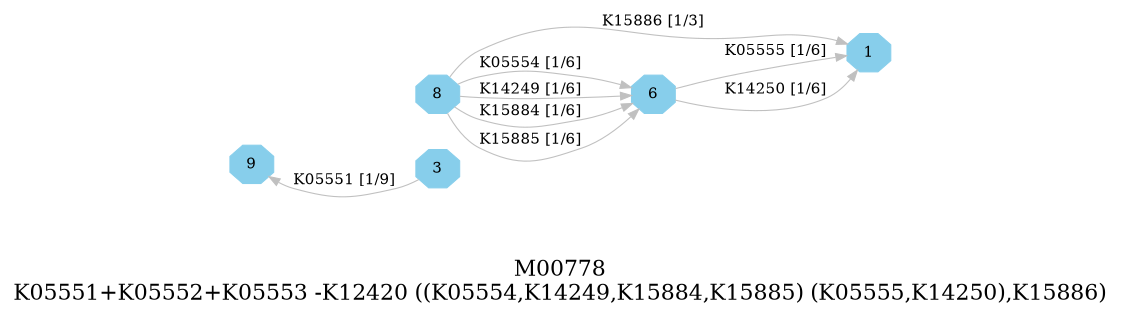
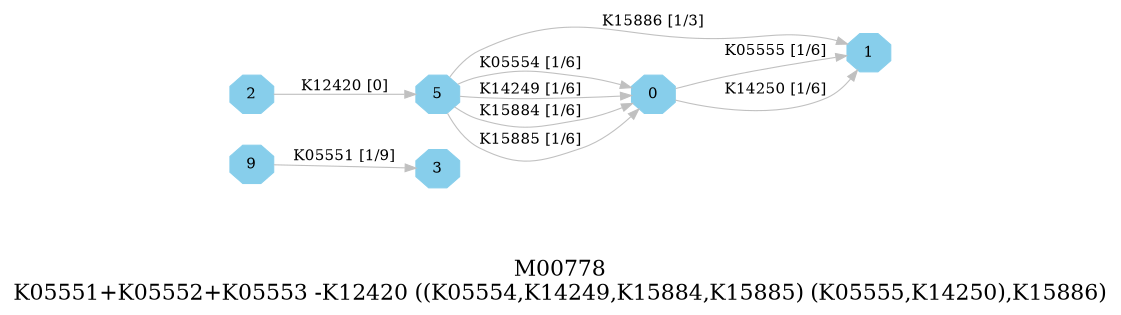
none -> (252, 94)
(438, 94) -> (438, 94)
(653, 94) -> (653, 94)
(349, 197) -> (339, 166)
